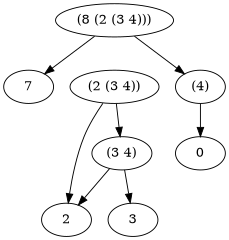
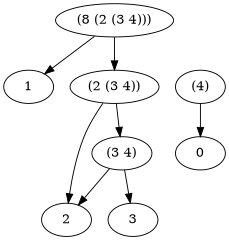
(156, 52) -> (115, 49)
(29, 87) -> (29, 87)
